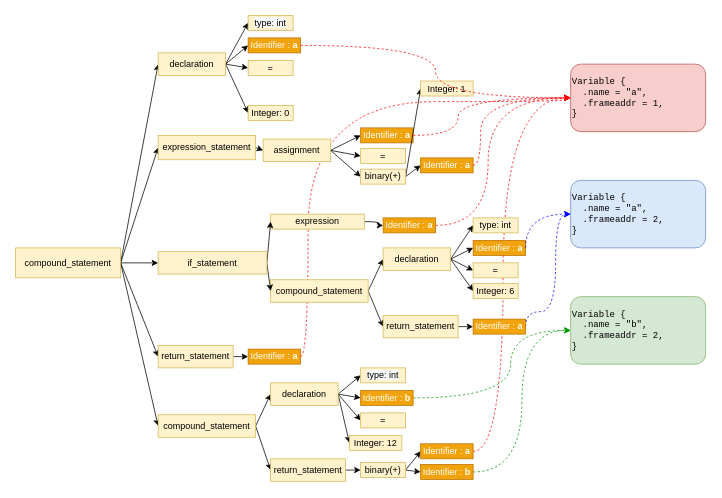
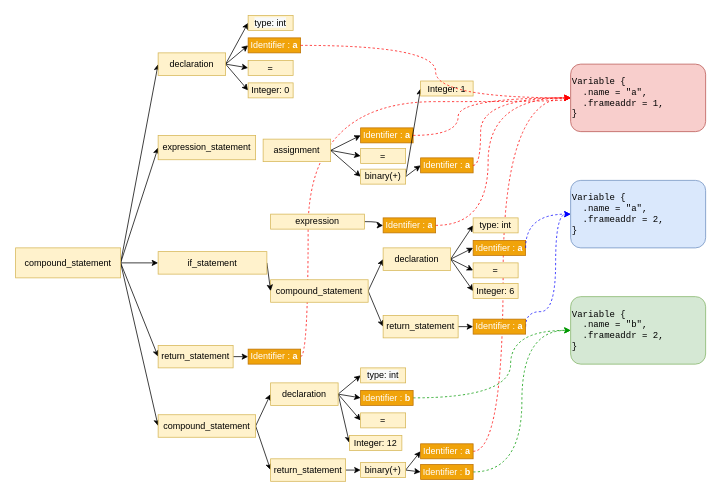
(270, 113) -> (270, 90)
(256, 148) -> none
(268, 243) -> none
